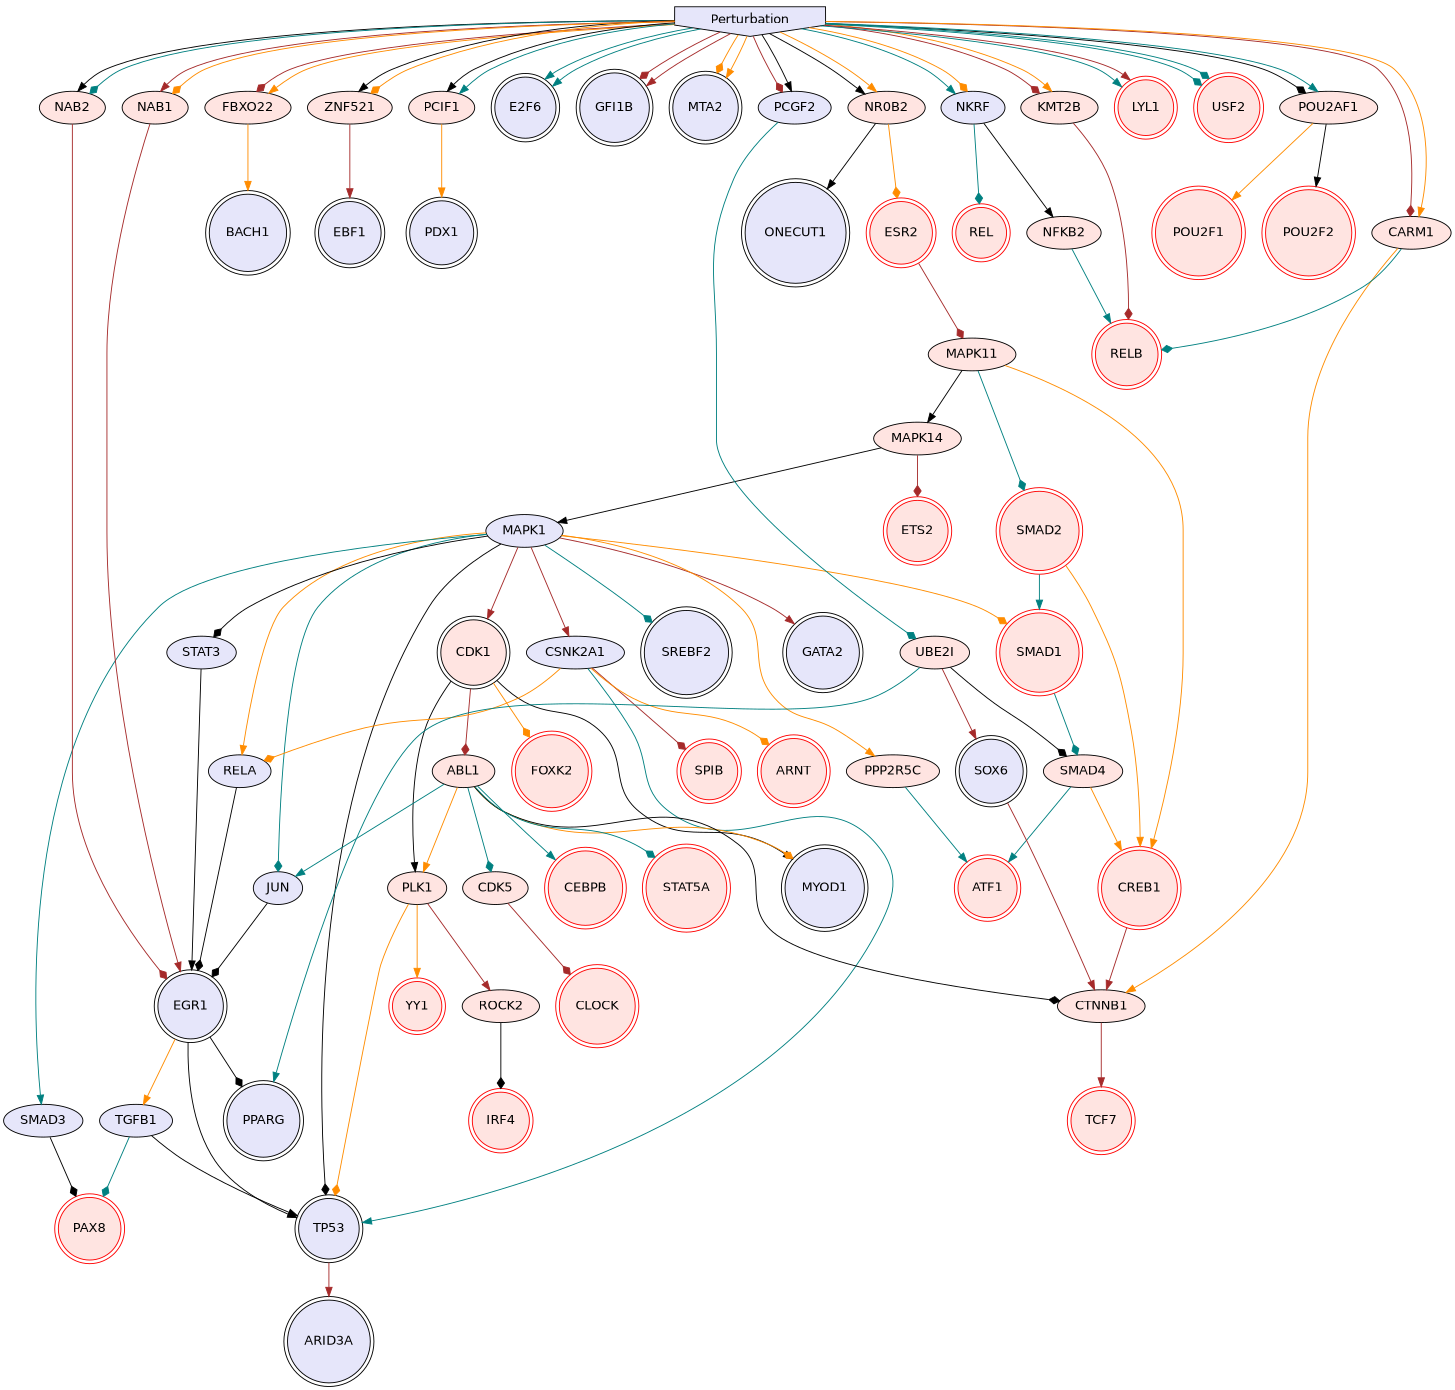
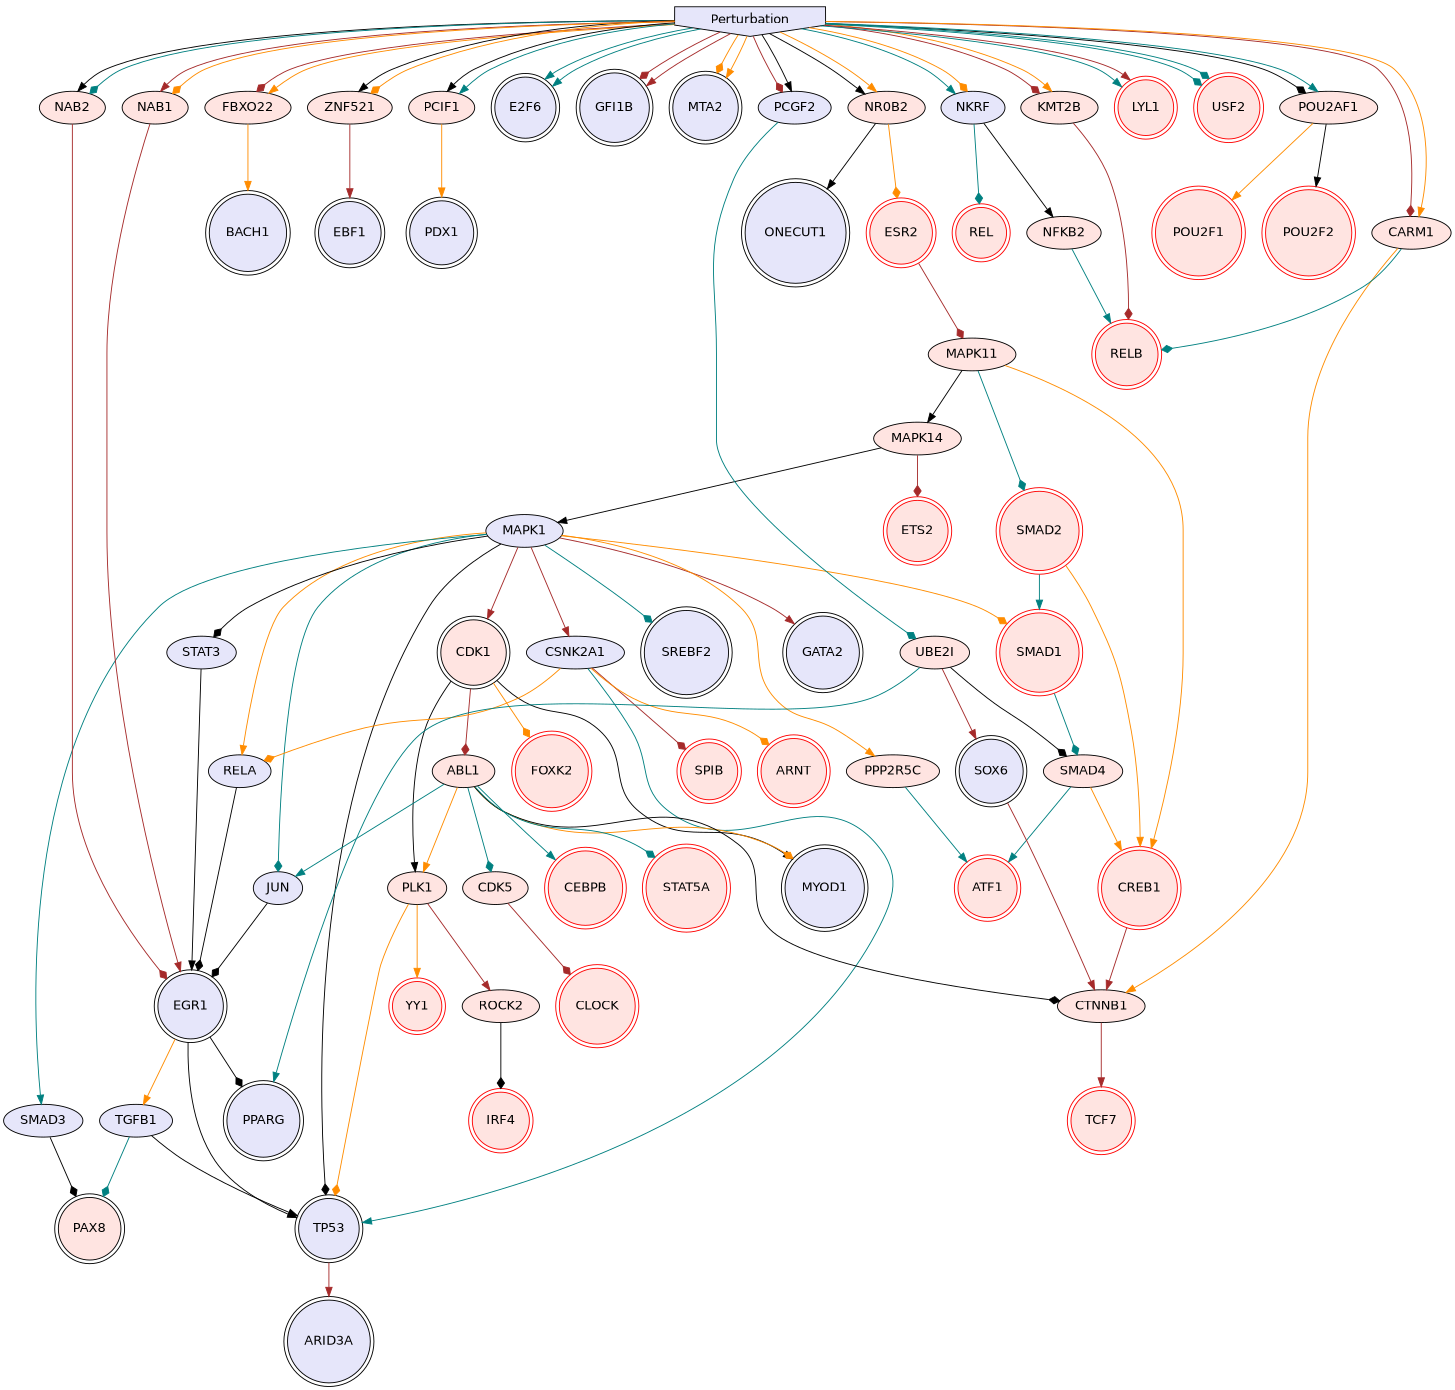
(90, 1229) -> (90, 1229)
